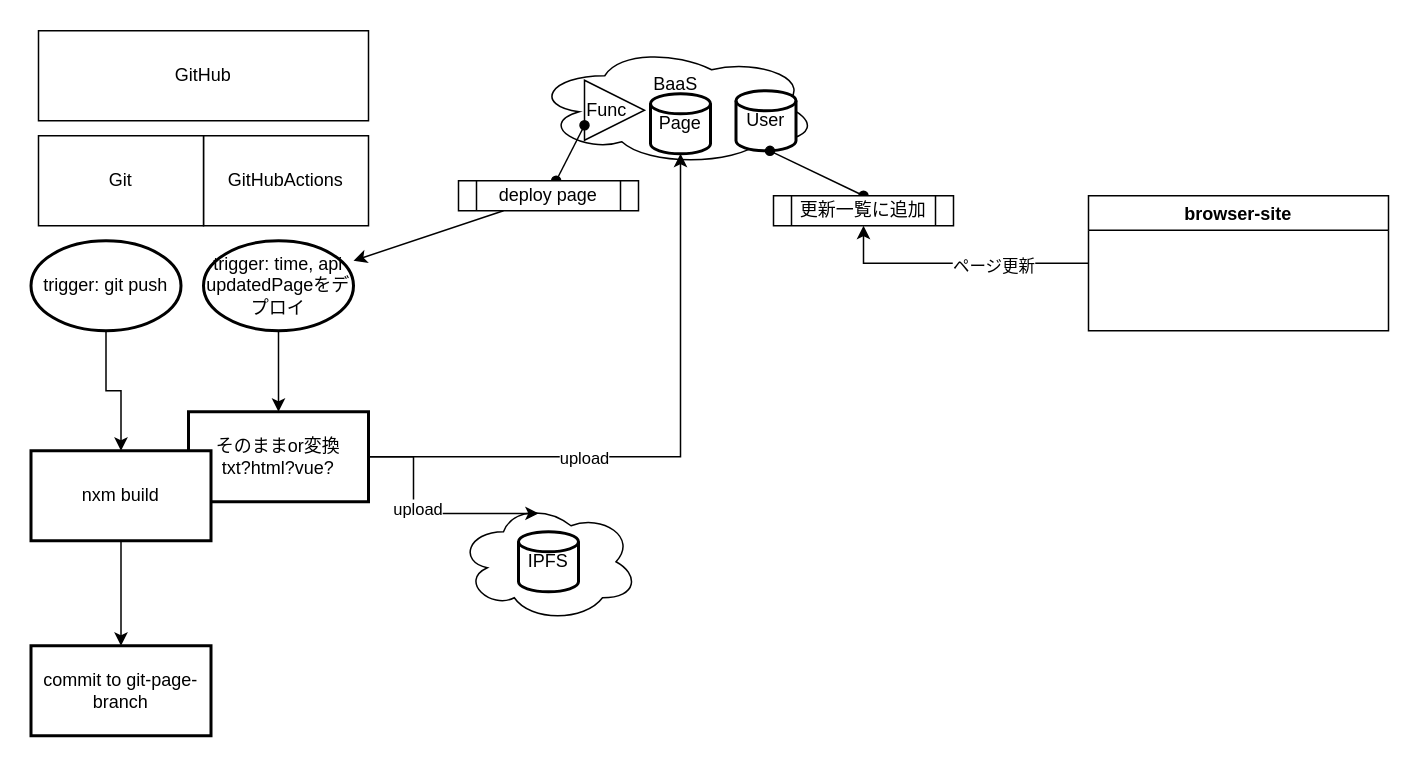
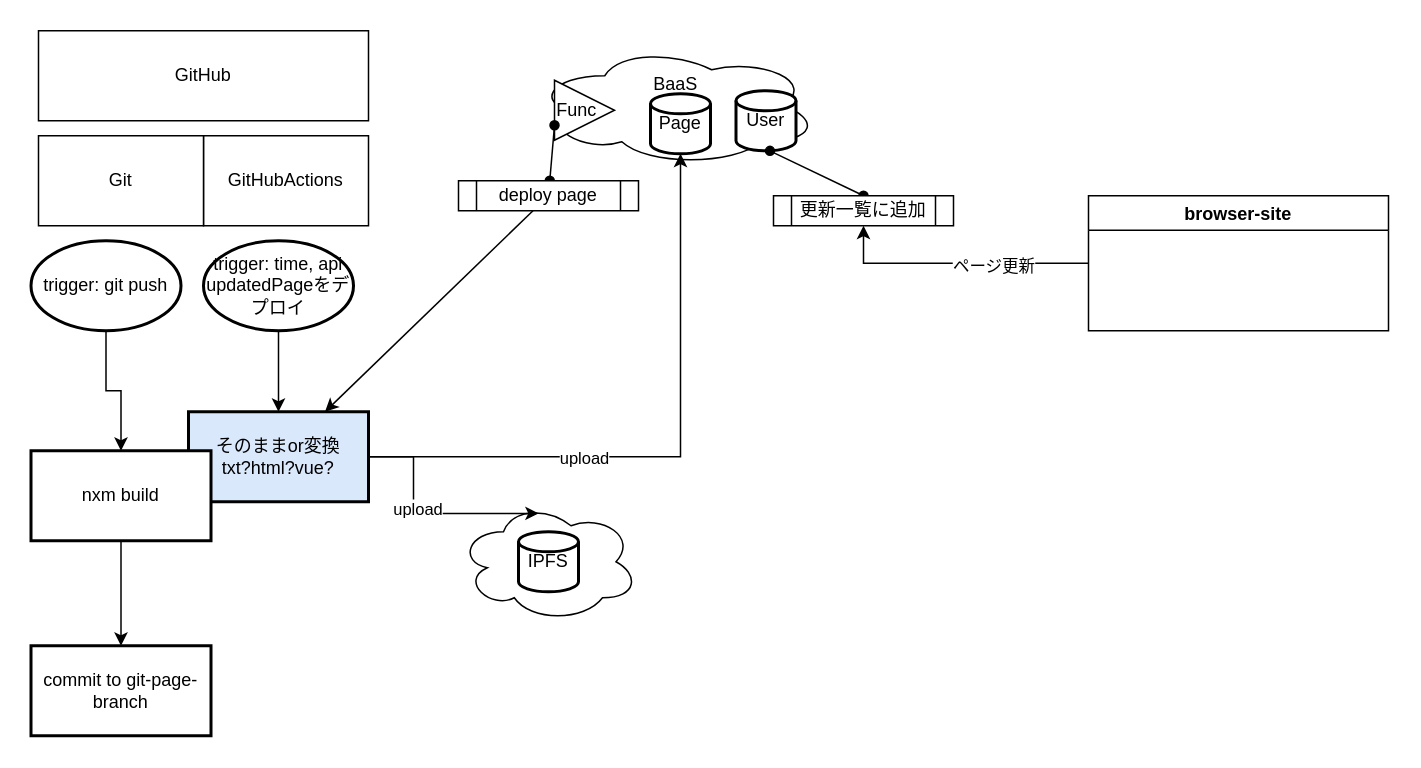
(614, 110) -> (584, 110)
(433, 234) -> (433, 308)
(278, 457) -> (278, 457)
